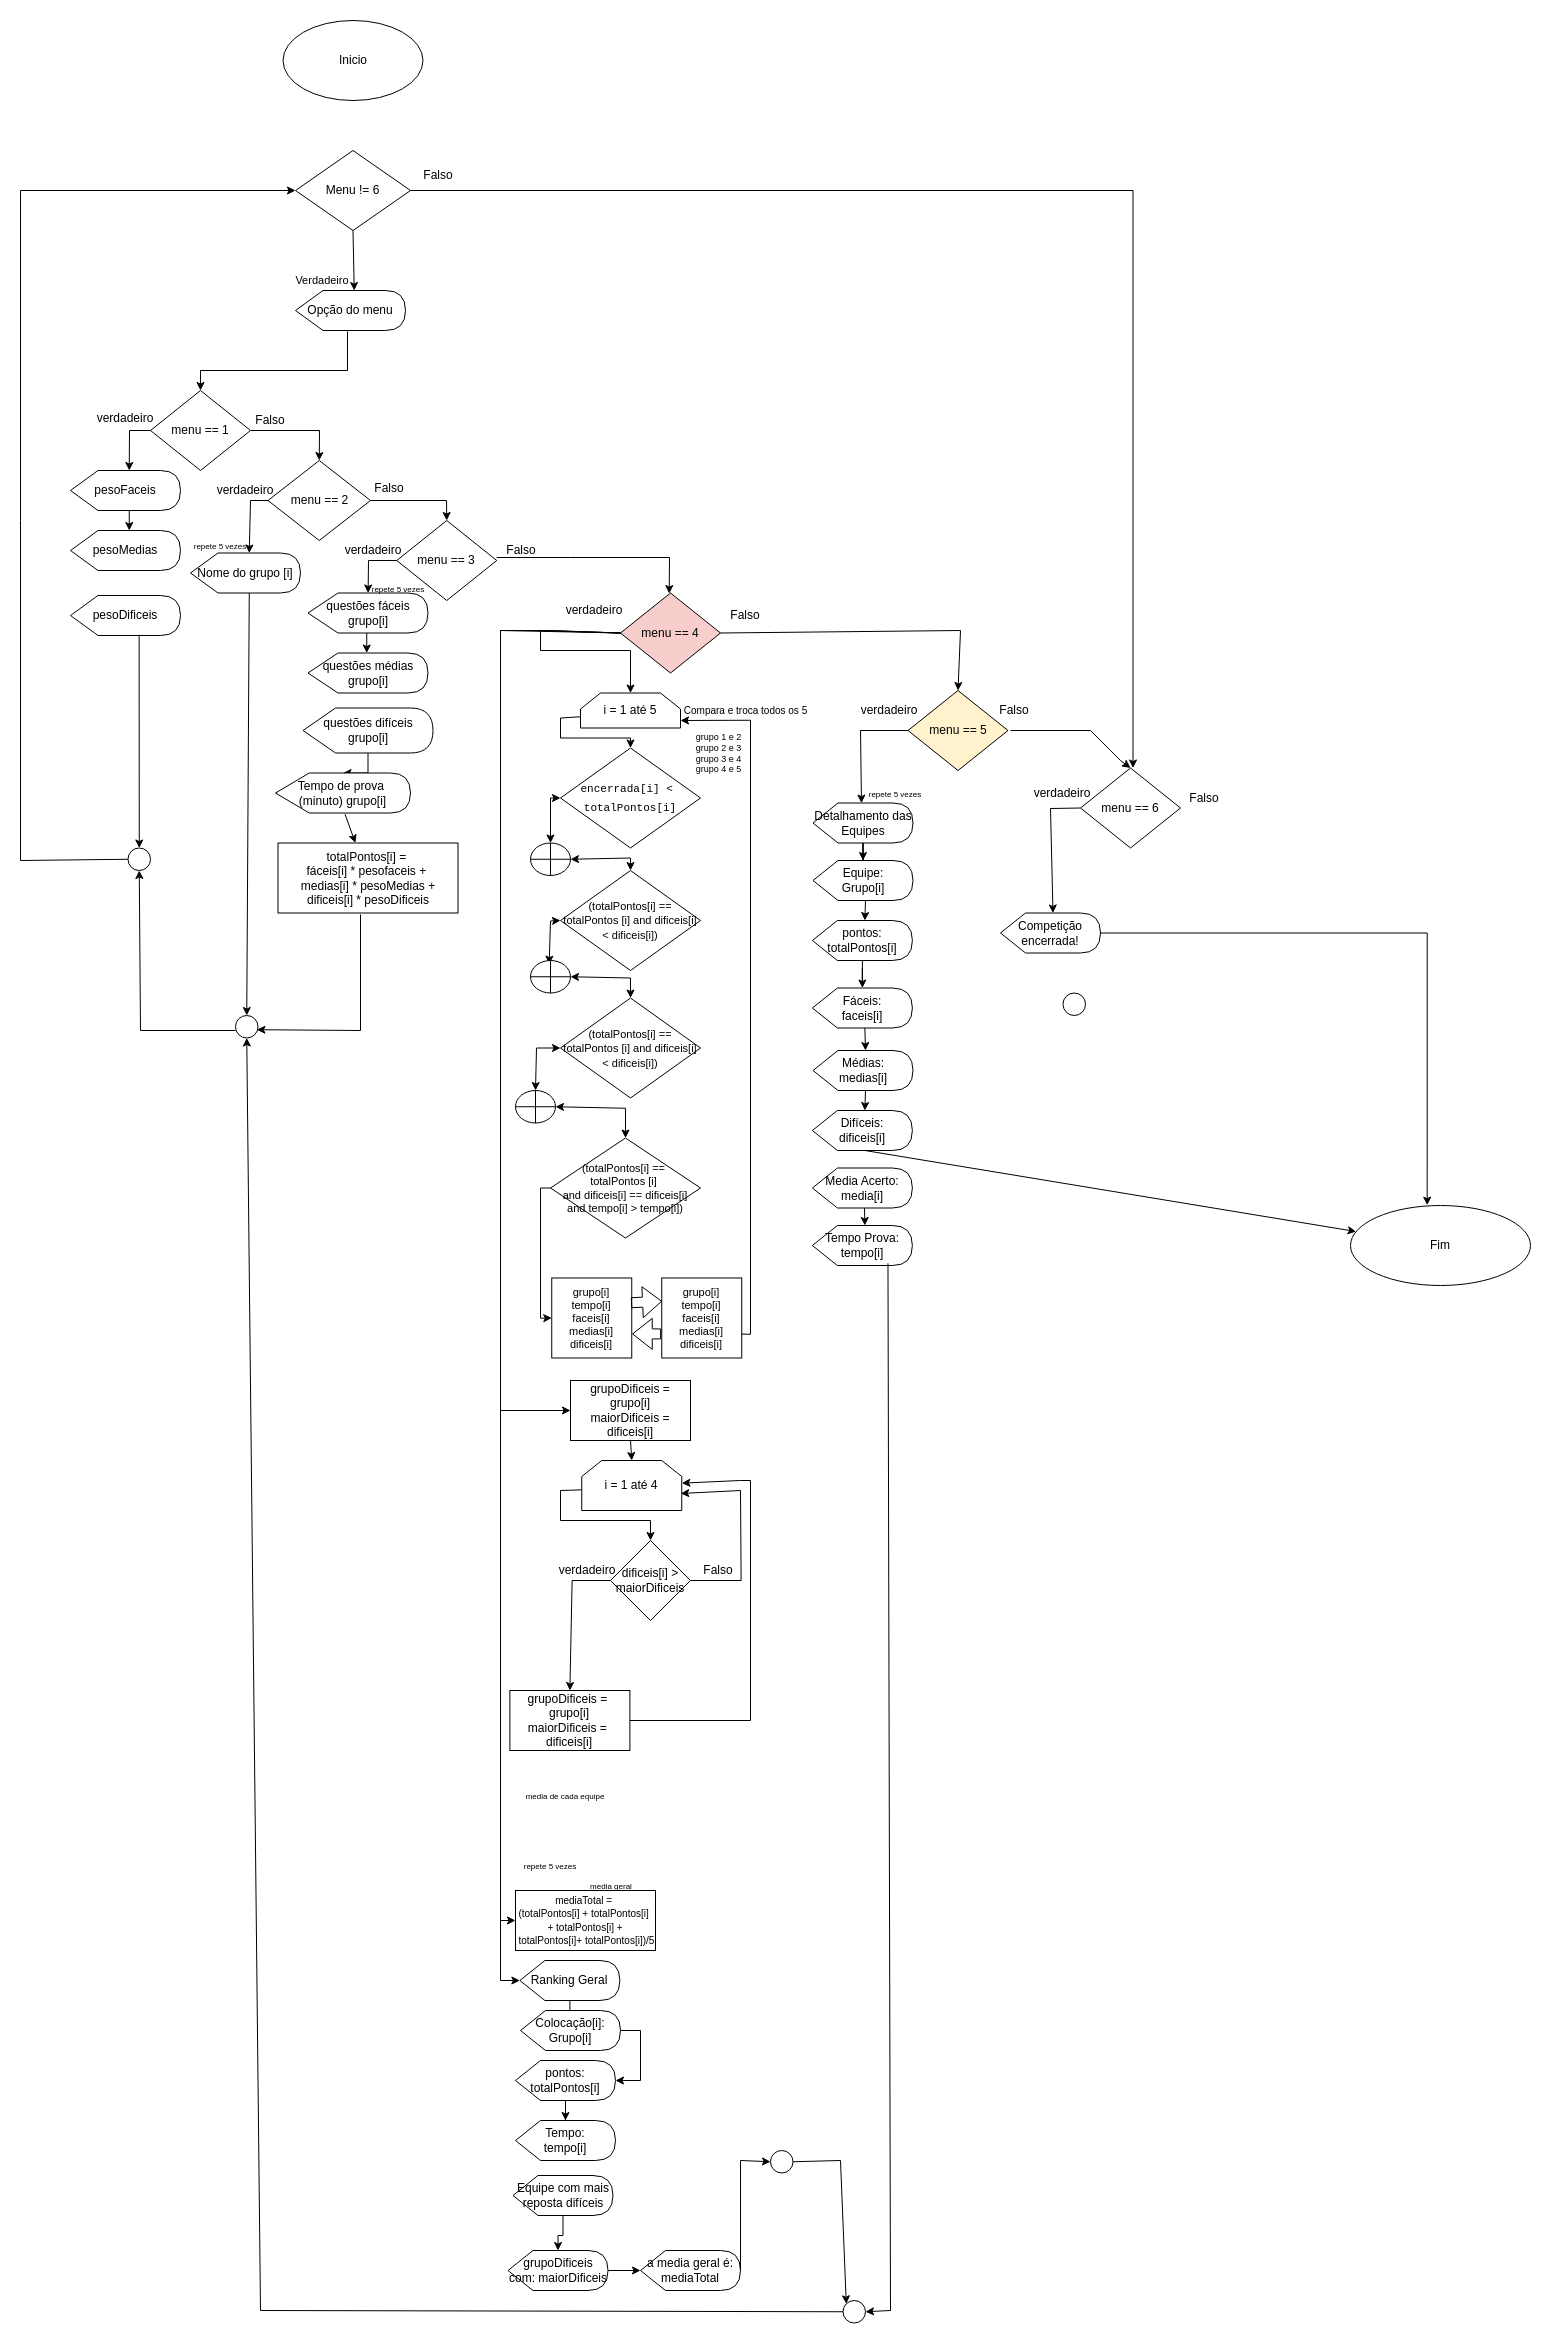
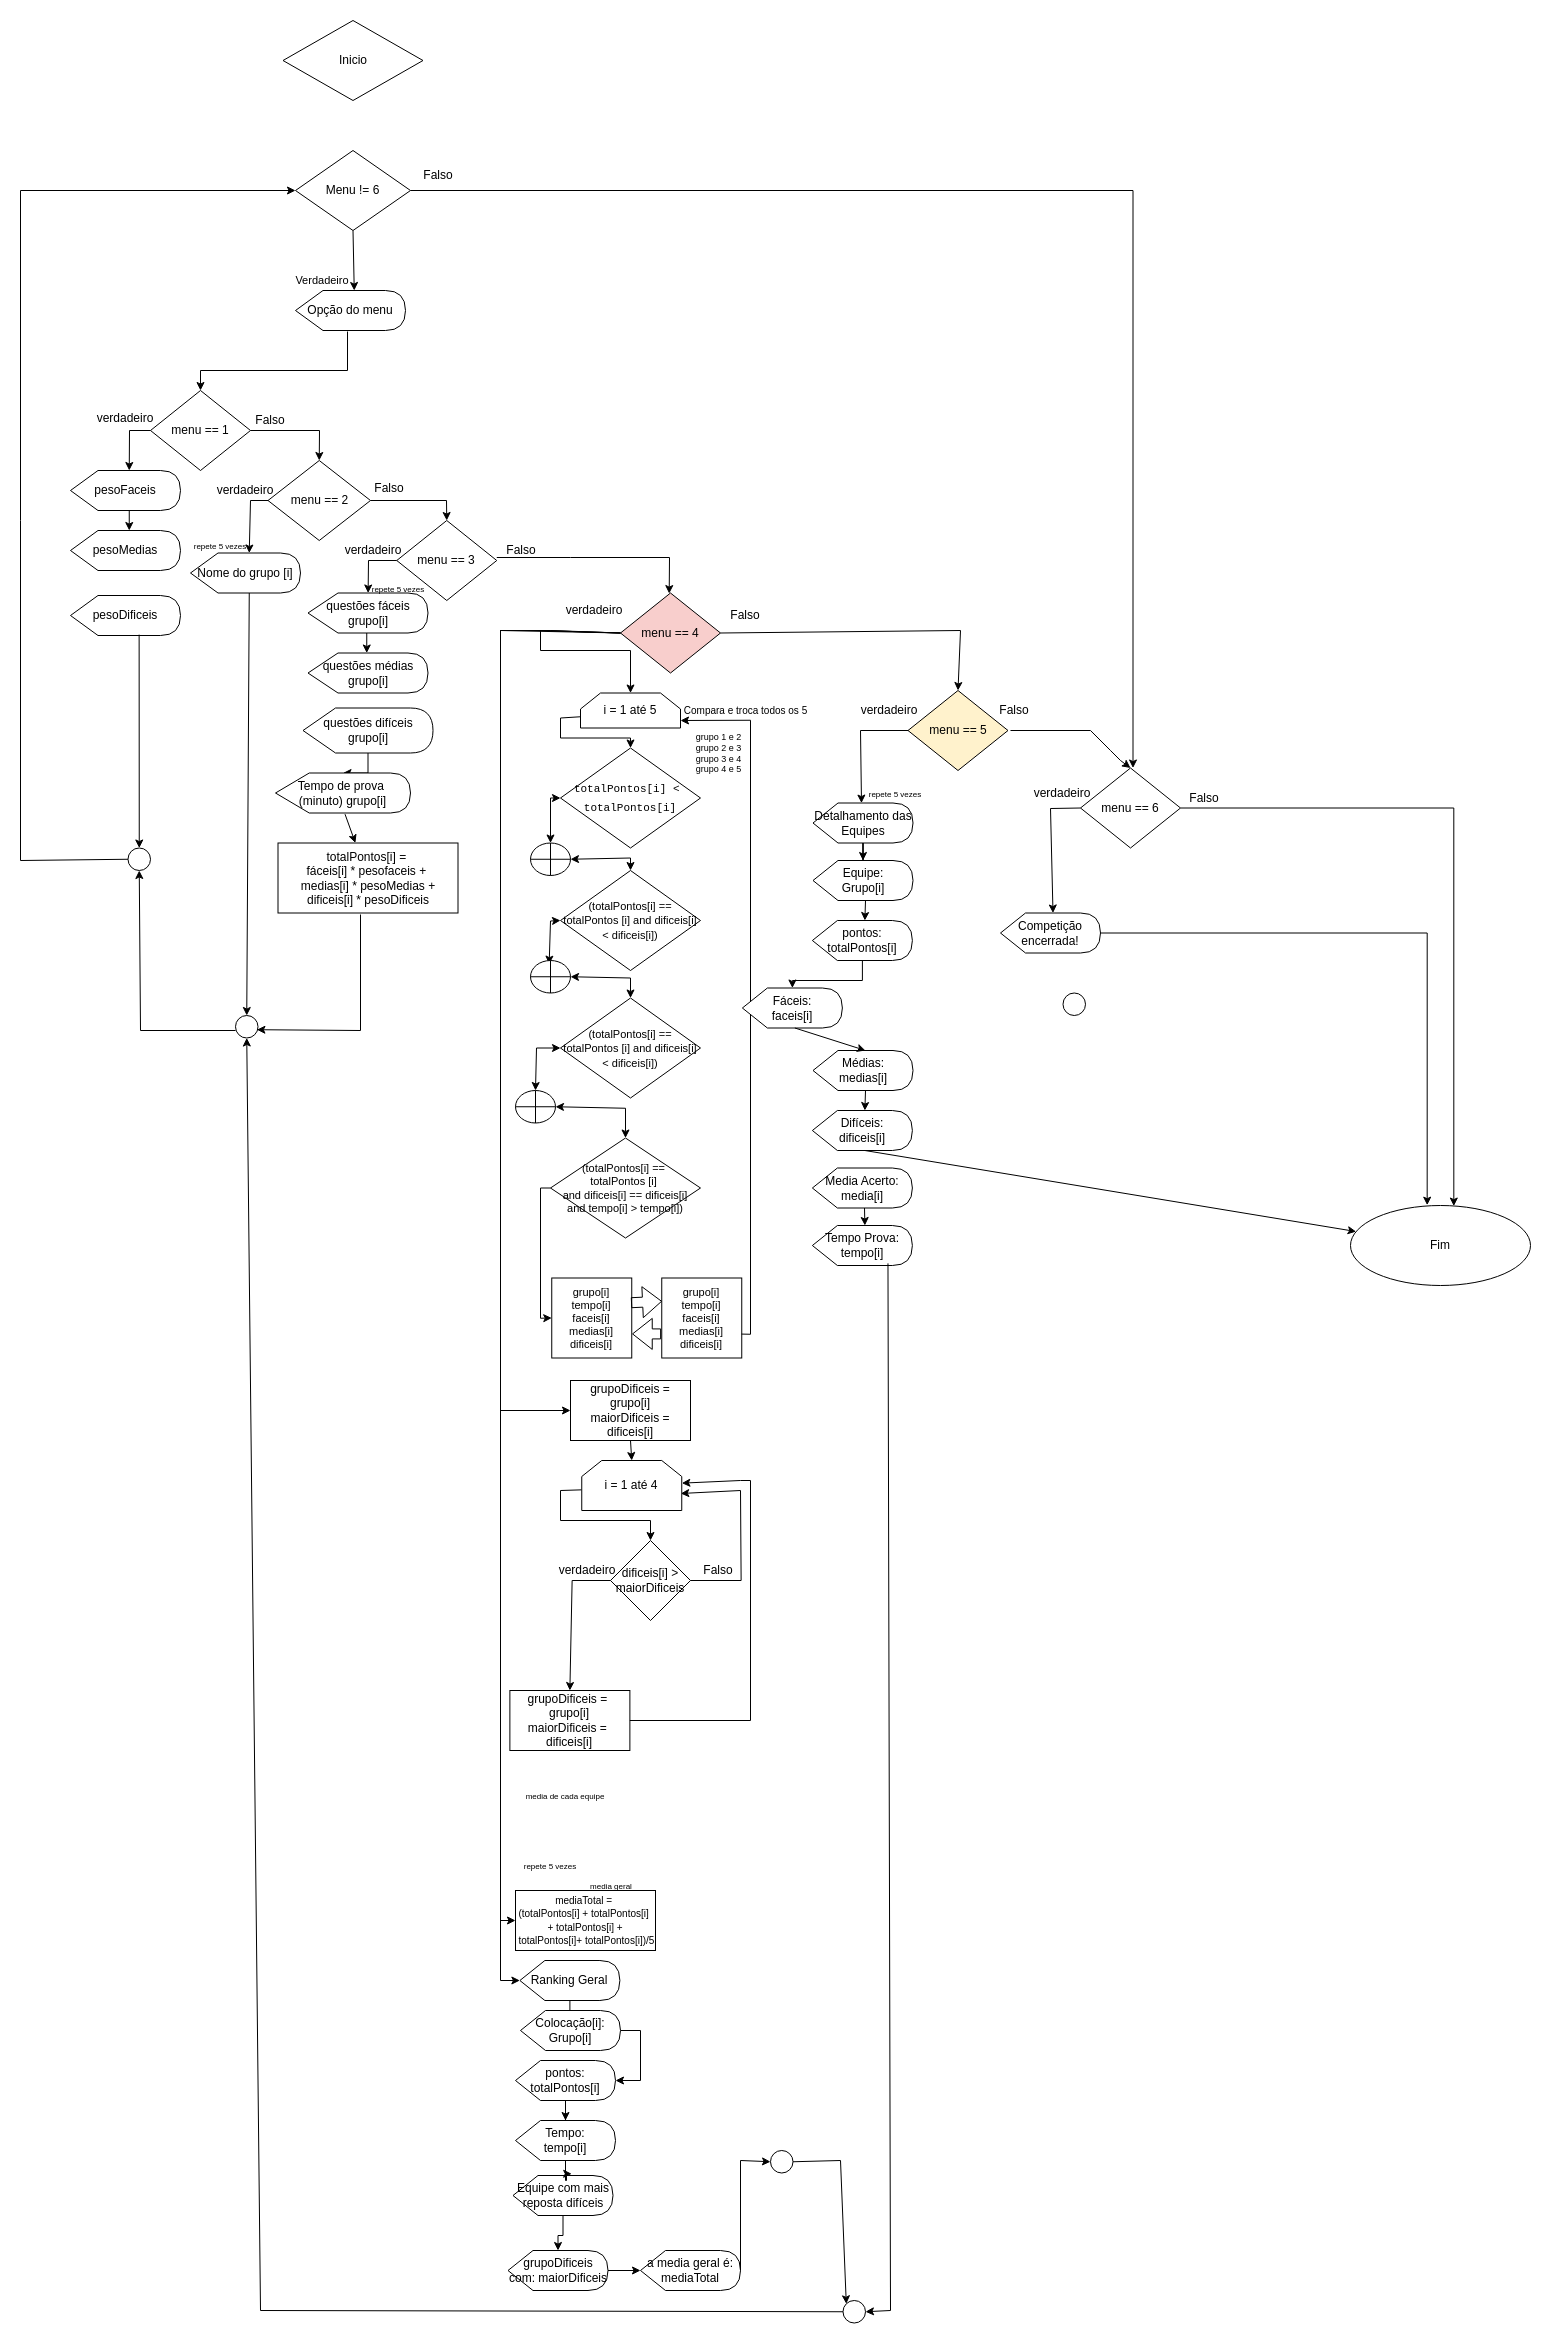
(353, 61) -> (353, 61)
(631, 799) -> (631, 799)
none -> (1454, 867)
(862, 1008) -> (792, 1008)
none -> (566, 2175)
